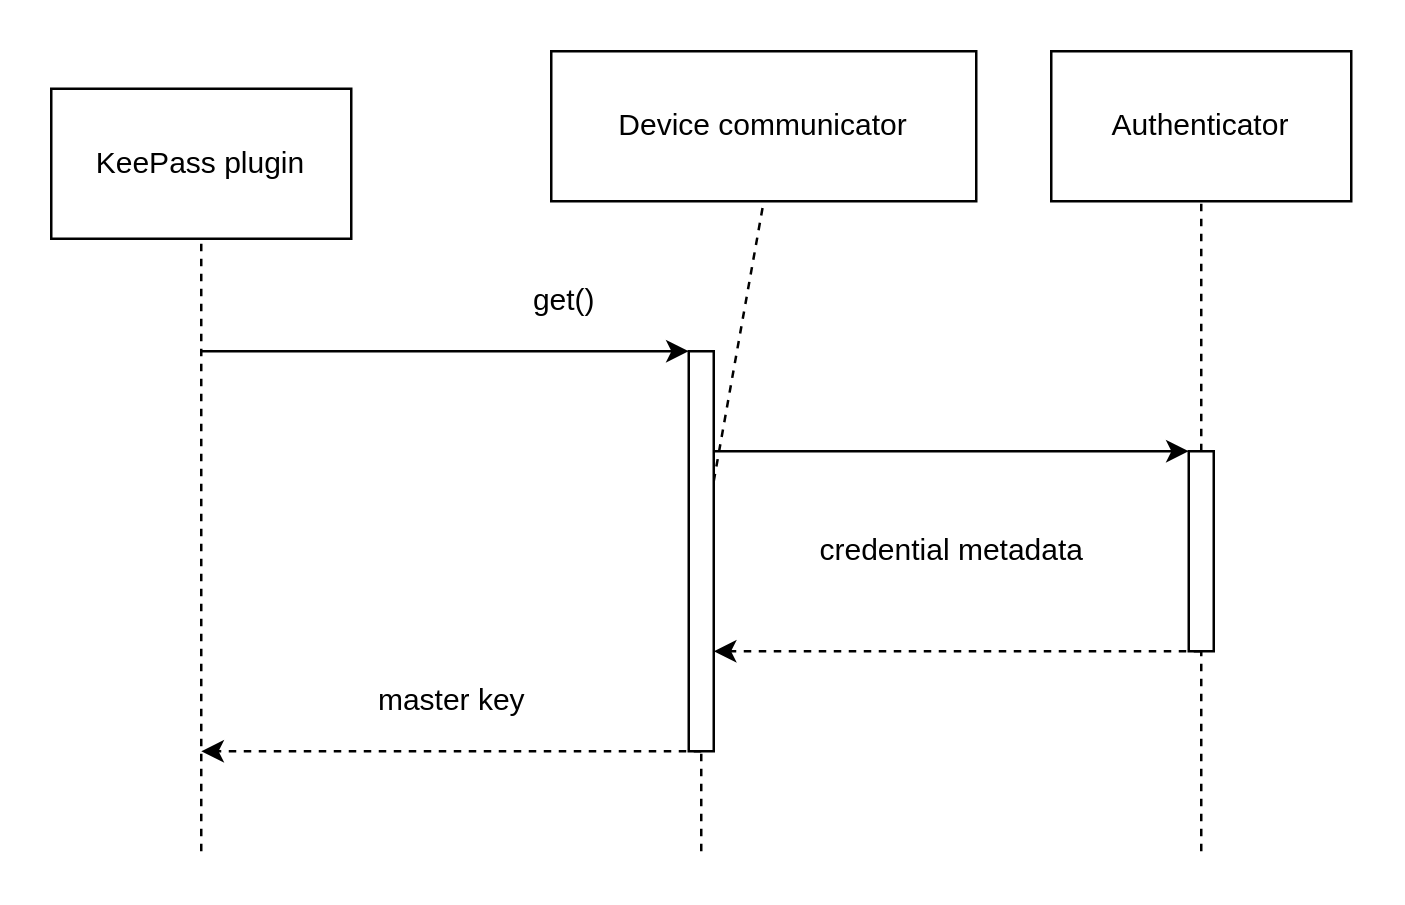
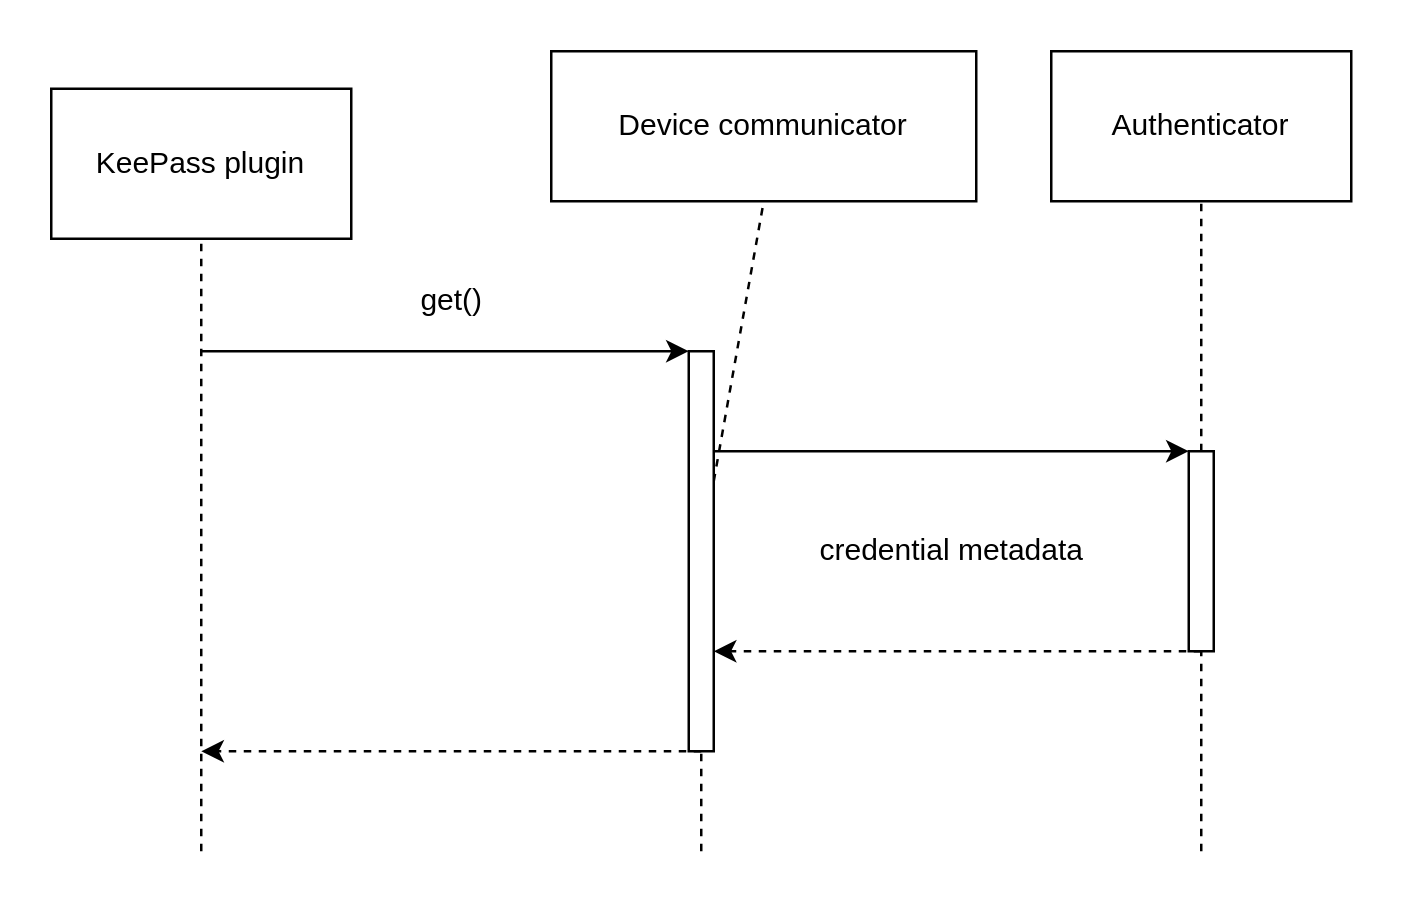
(564, 301) -> (451, 301)
(451, 701) -> none
